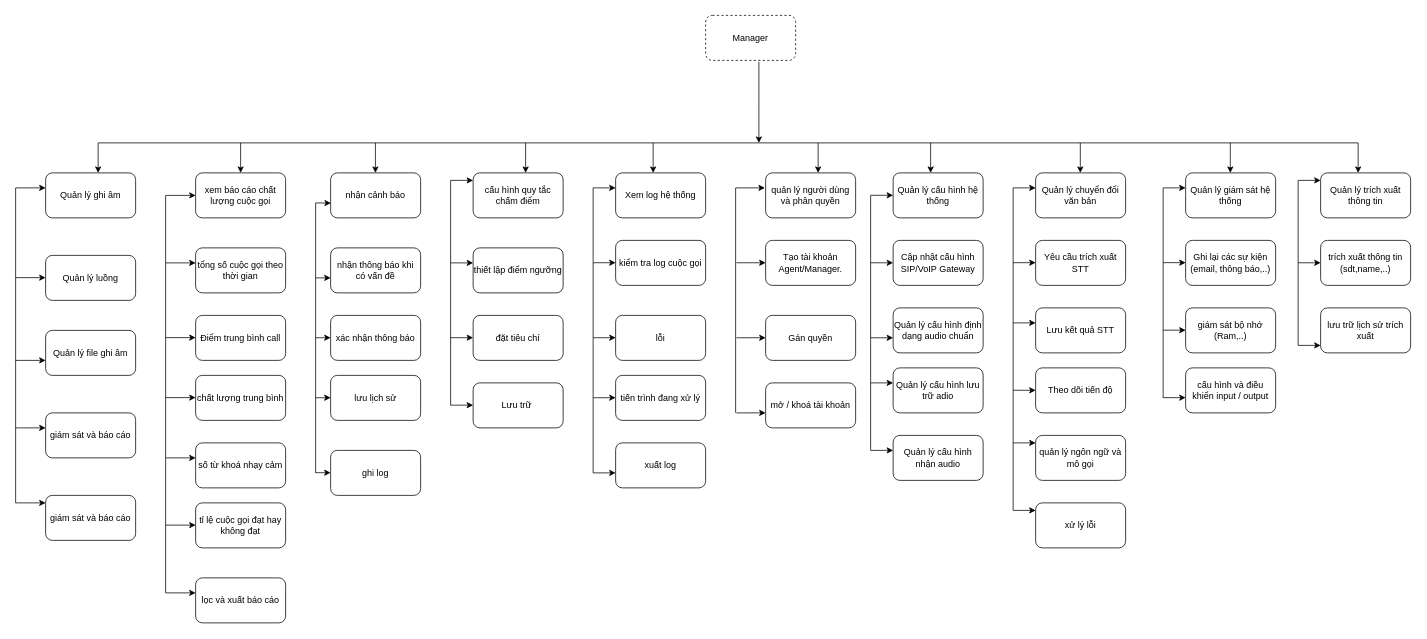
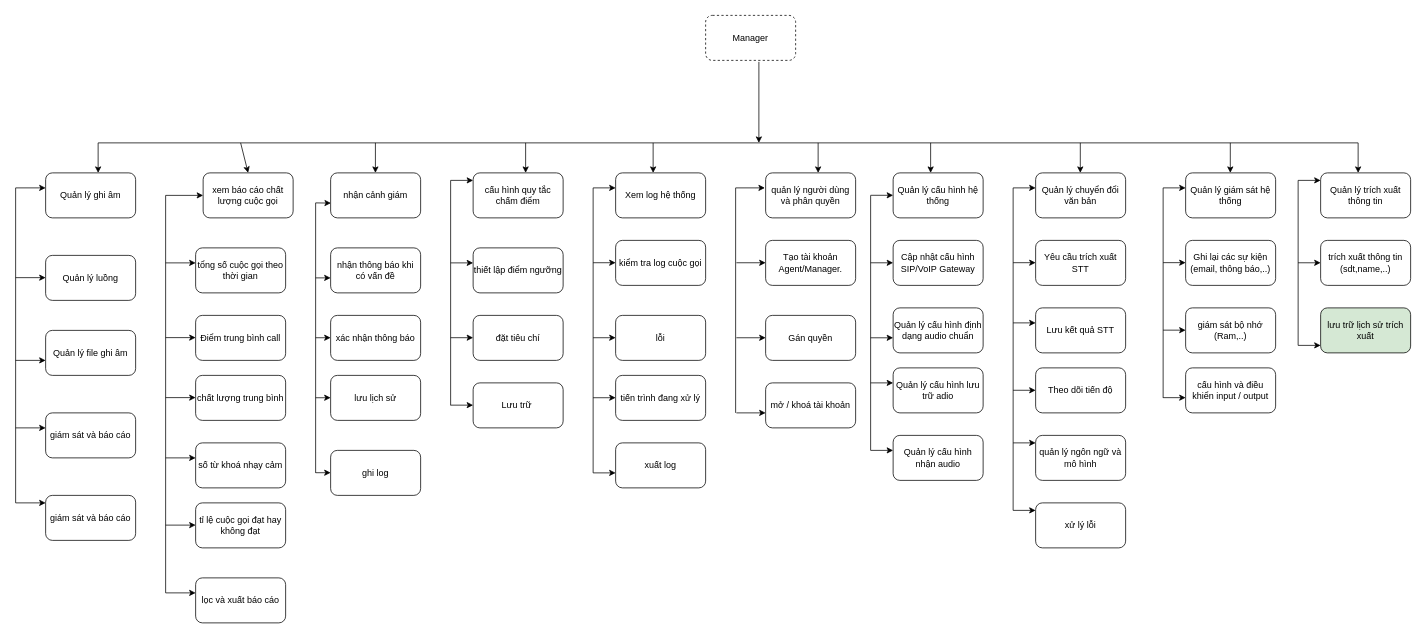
(240, 195) -> (248, 195)
(375, 195) -> (375, 195)
(1365, 330) -> (1365, 330)
(1080, 458) -> (1080, 458)
